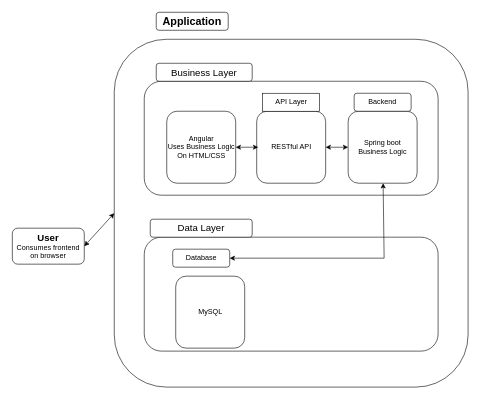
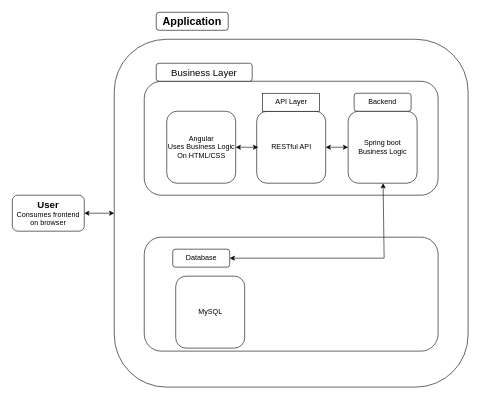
(201, 228) -> none
(48, 246) -> (48, 213)
